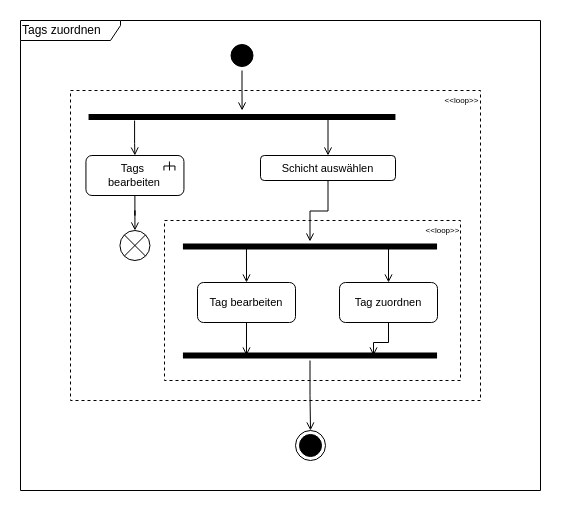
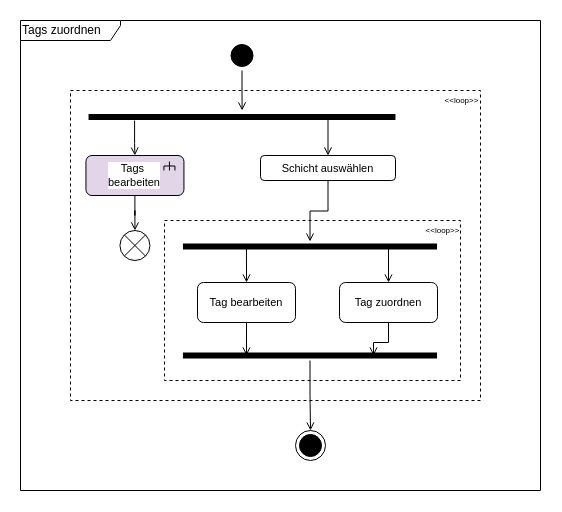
(135, 176) -> (135, 176)
